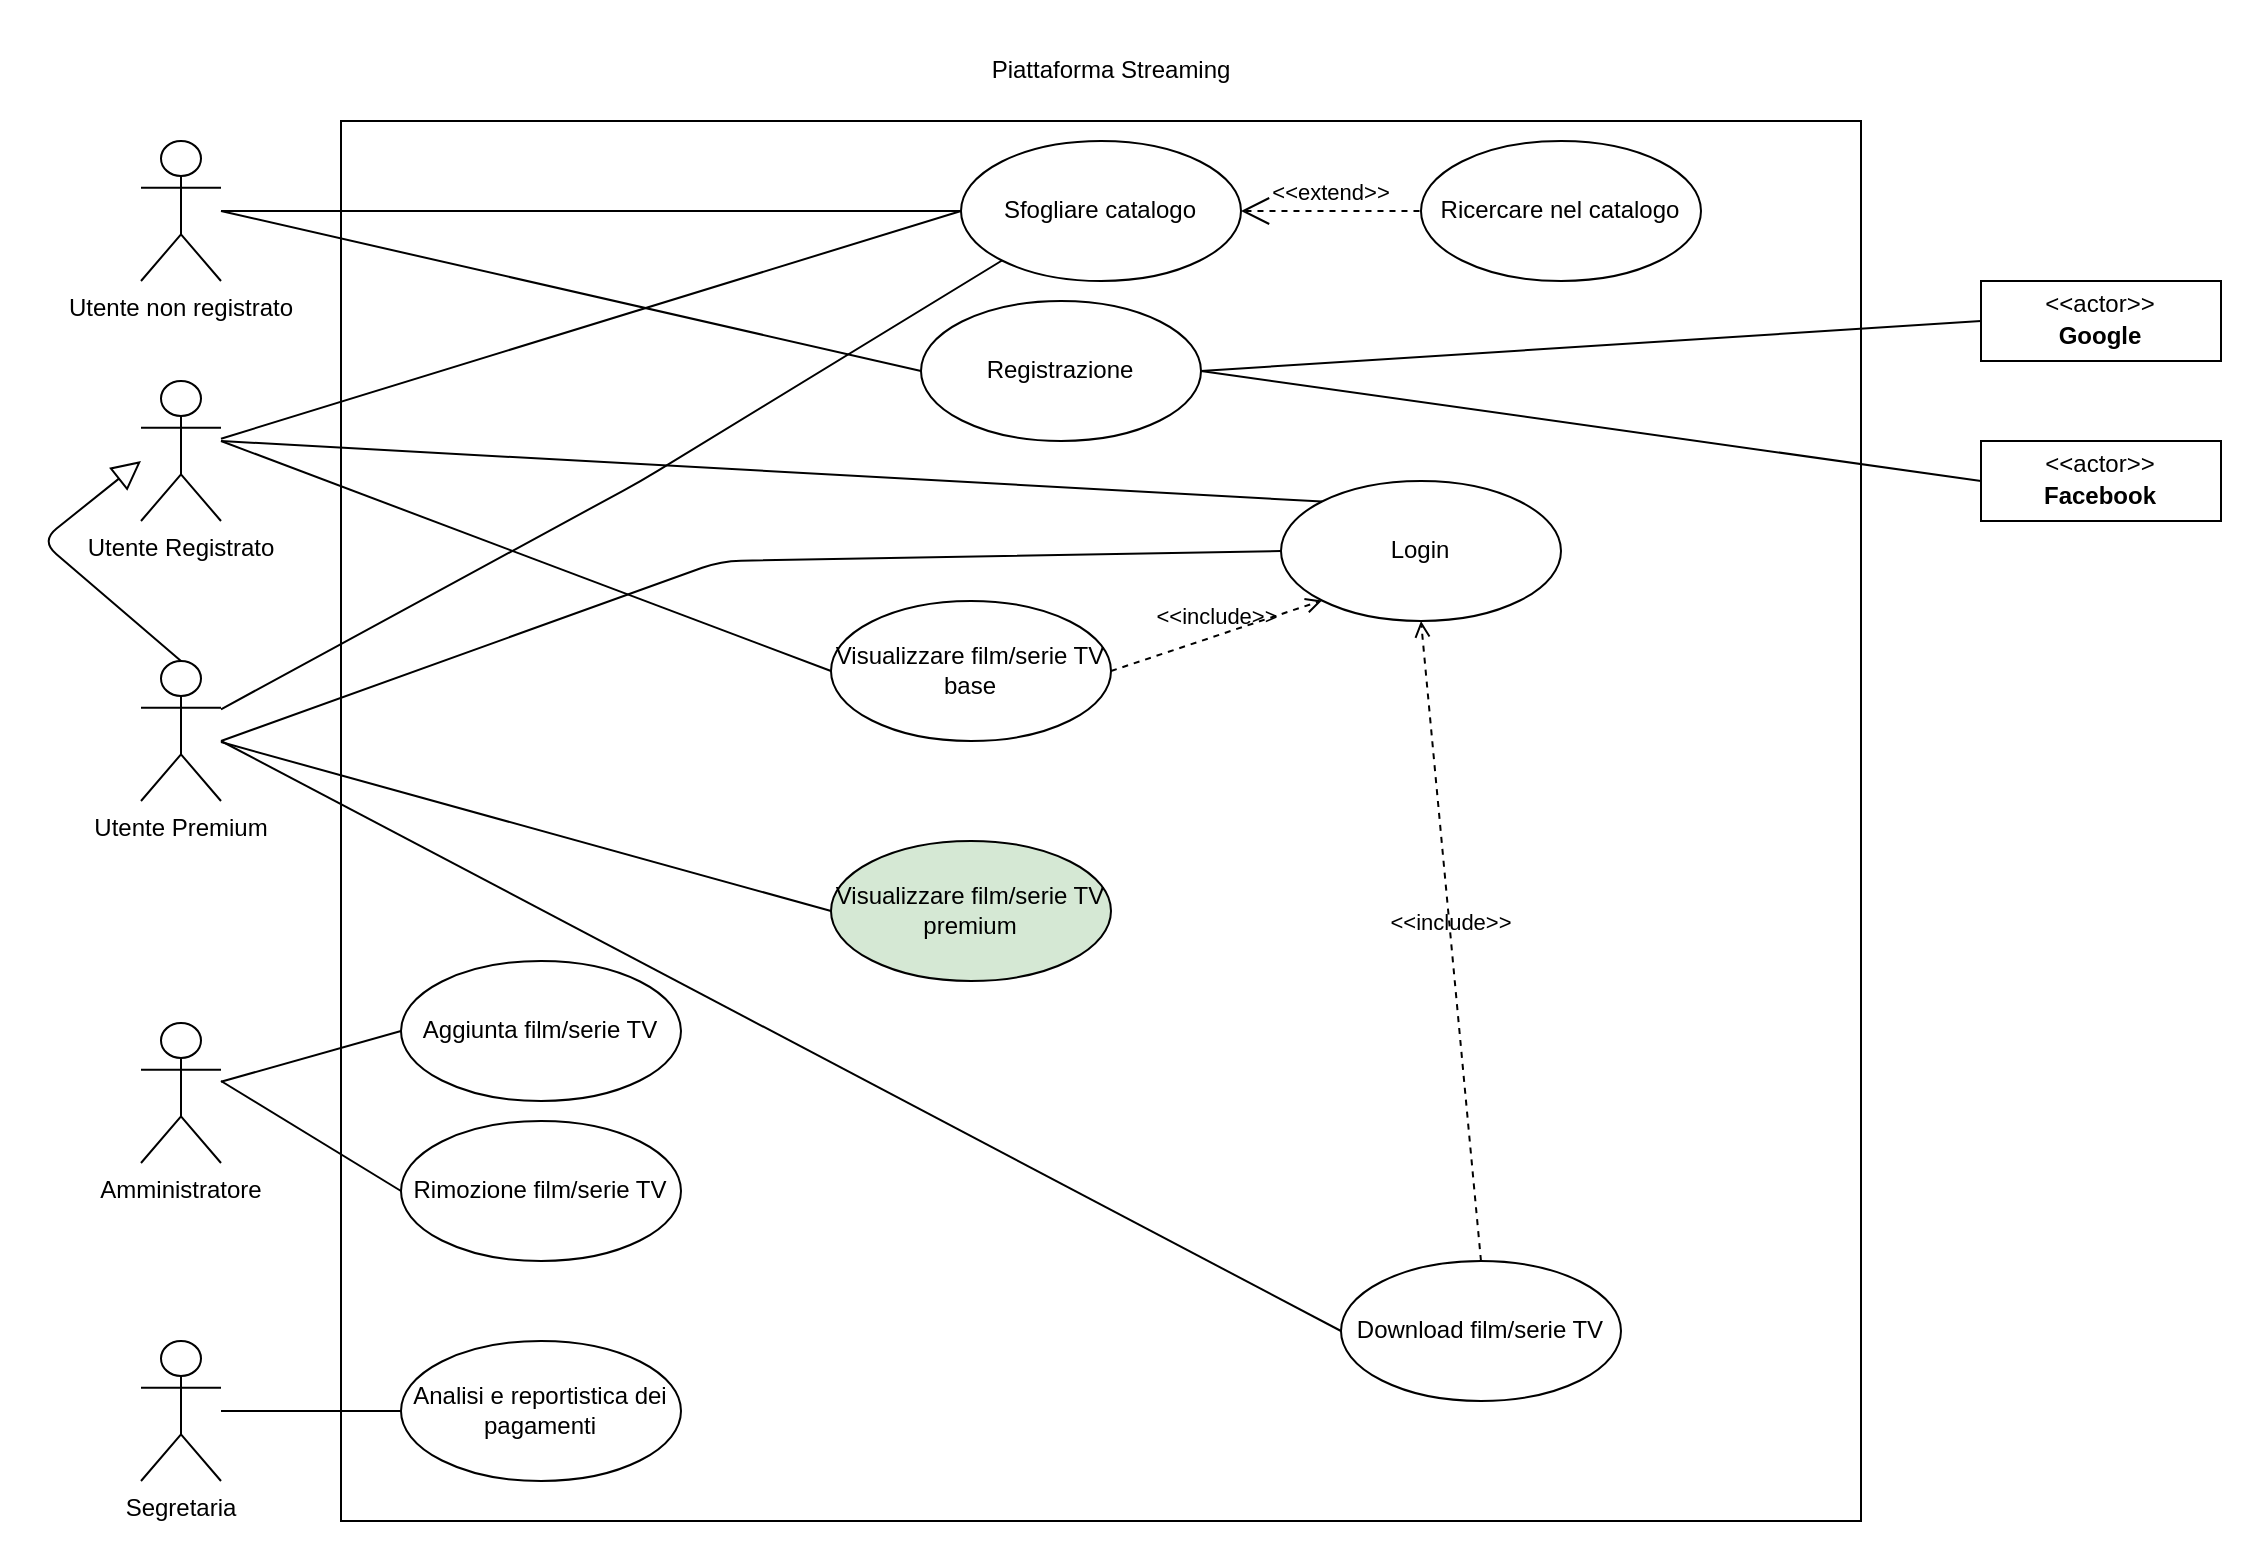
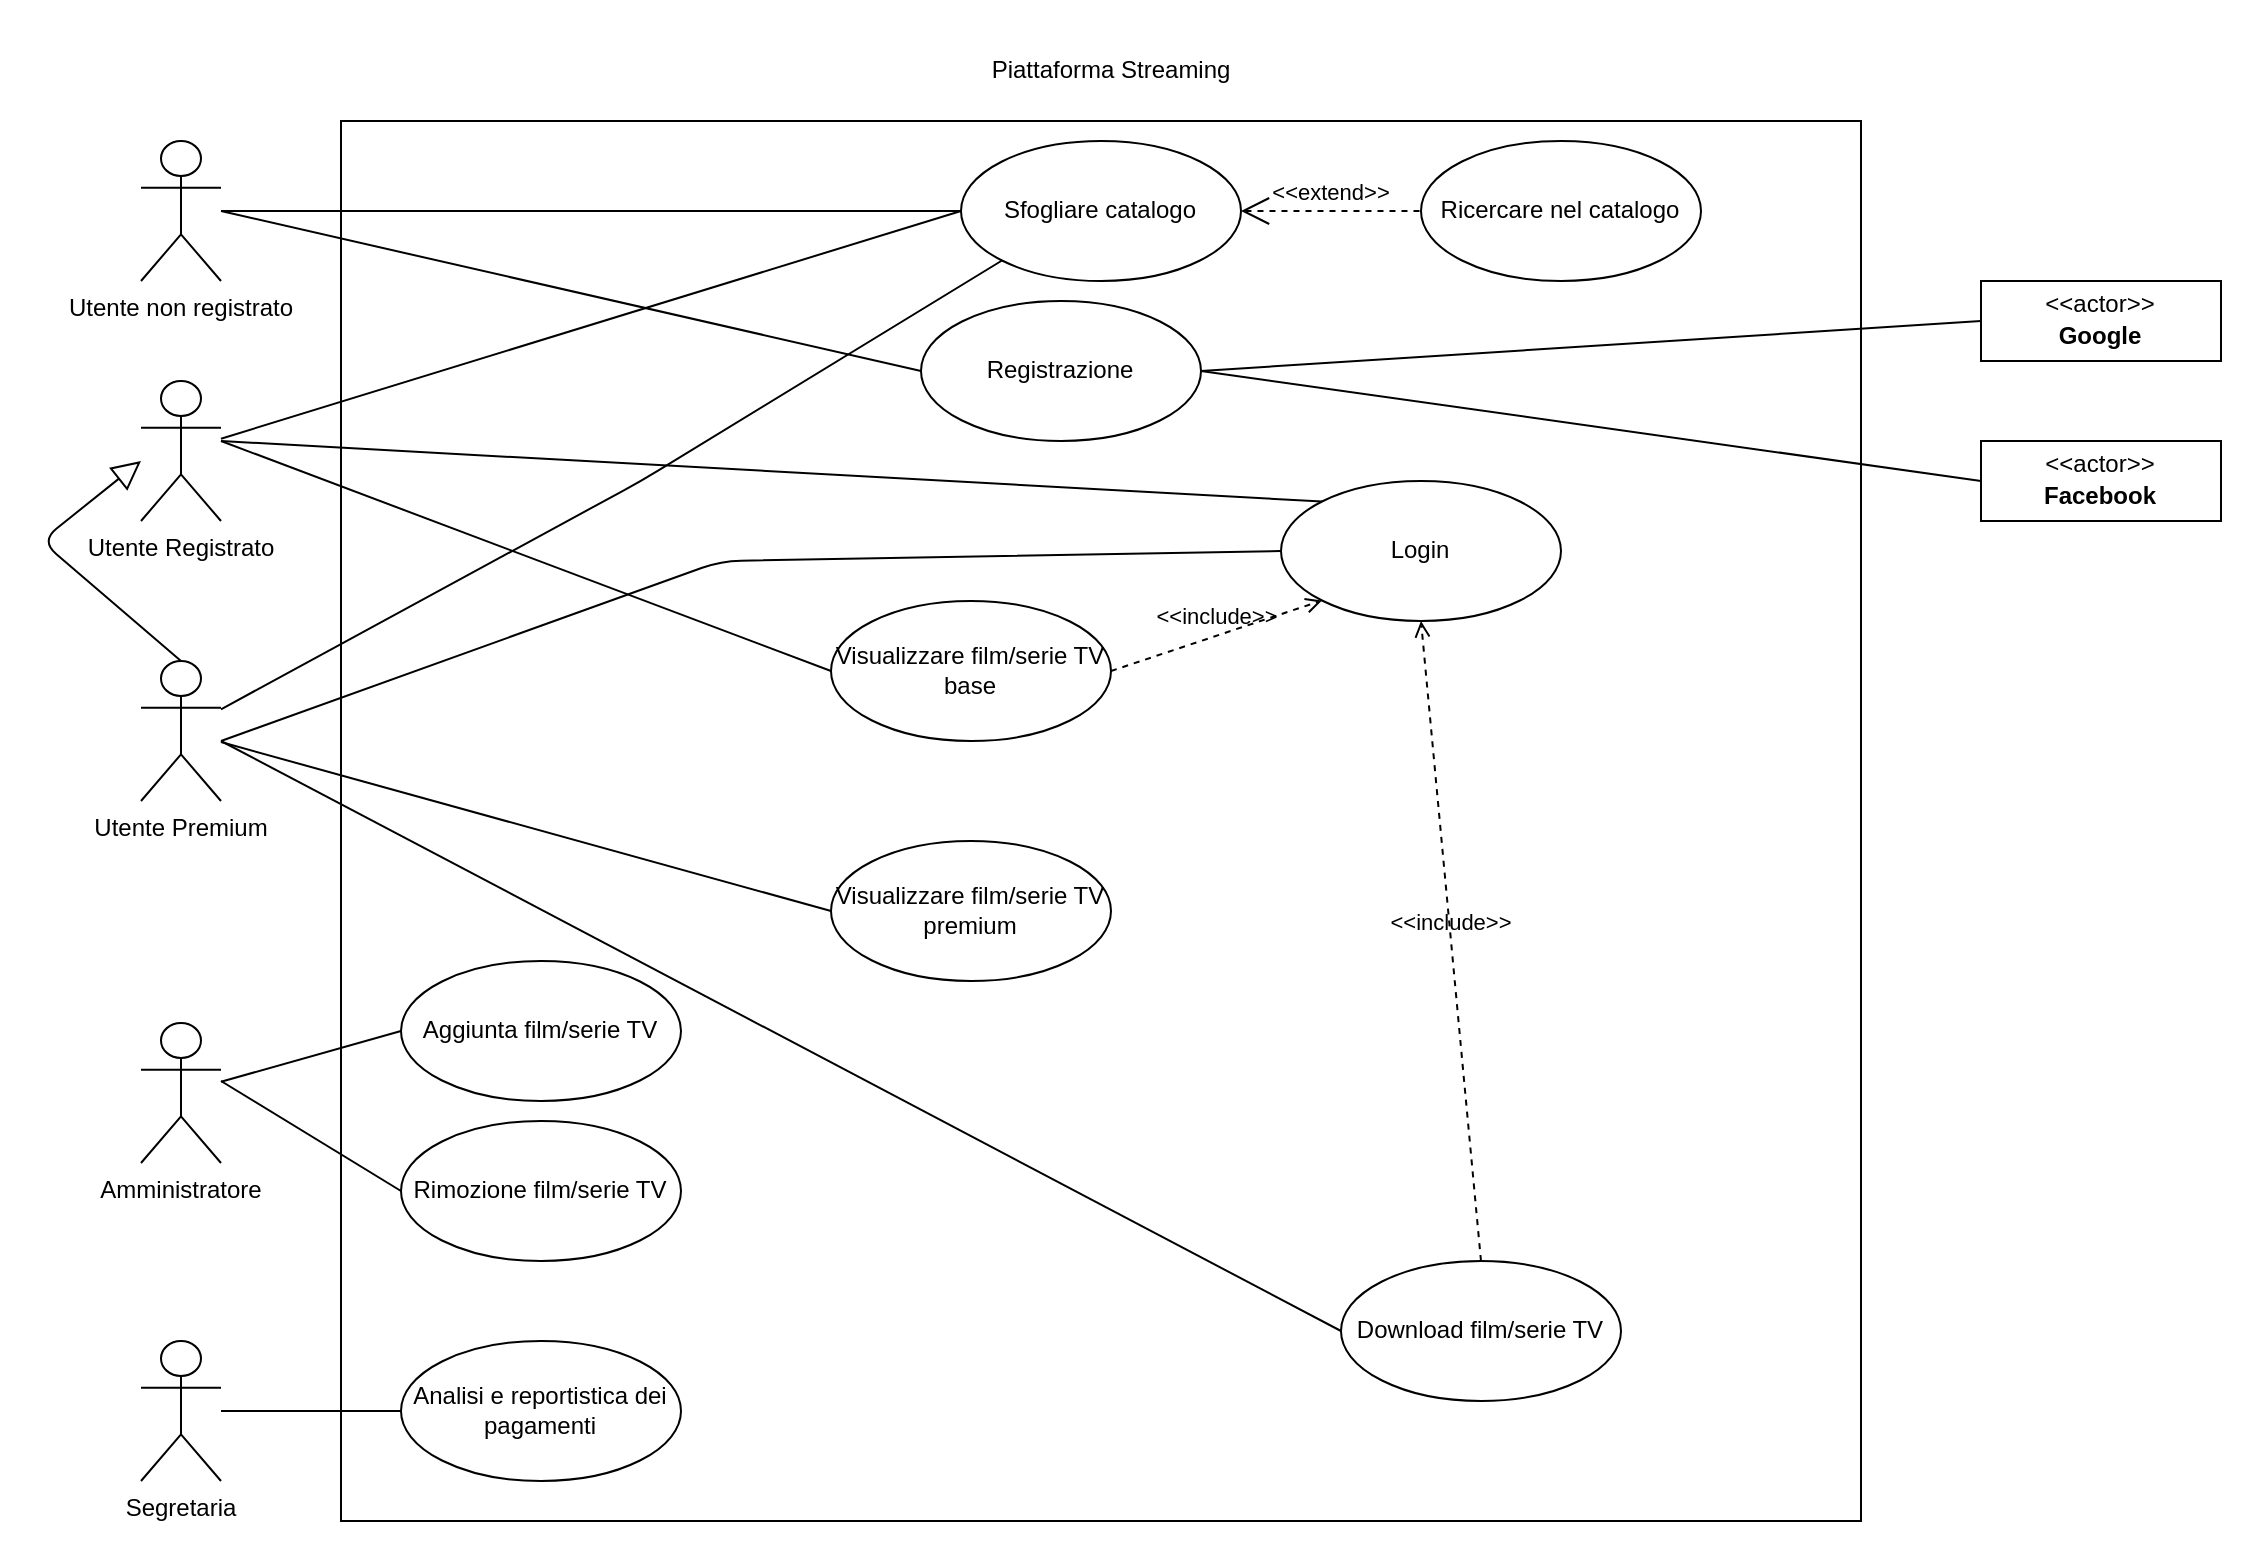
(971, 911) -> (971, 911)
